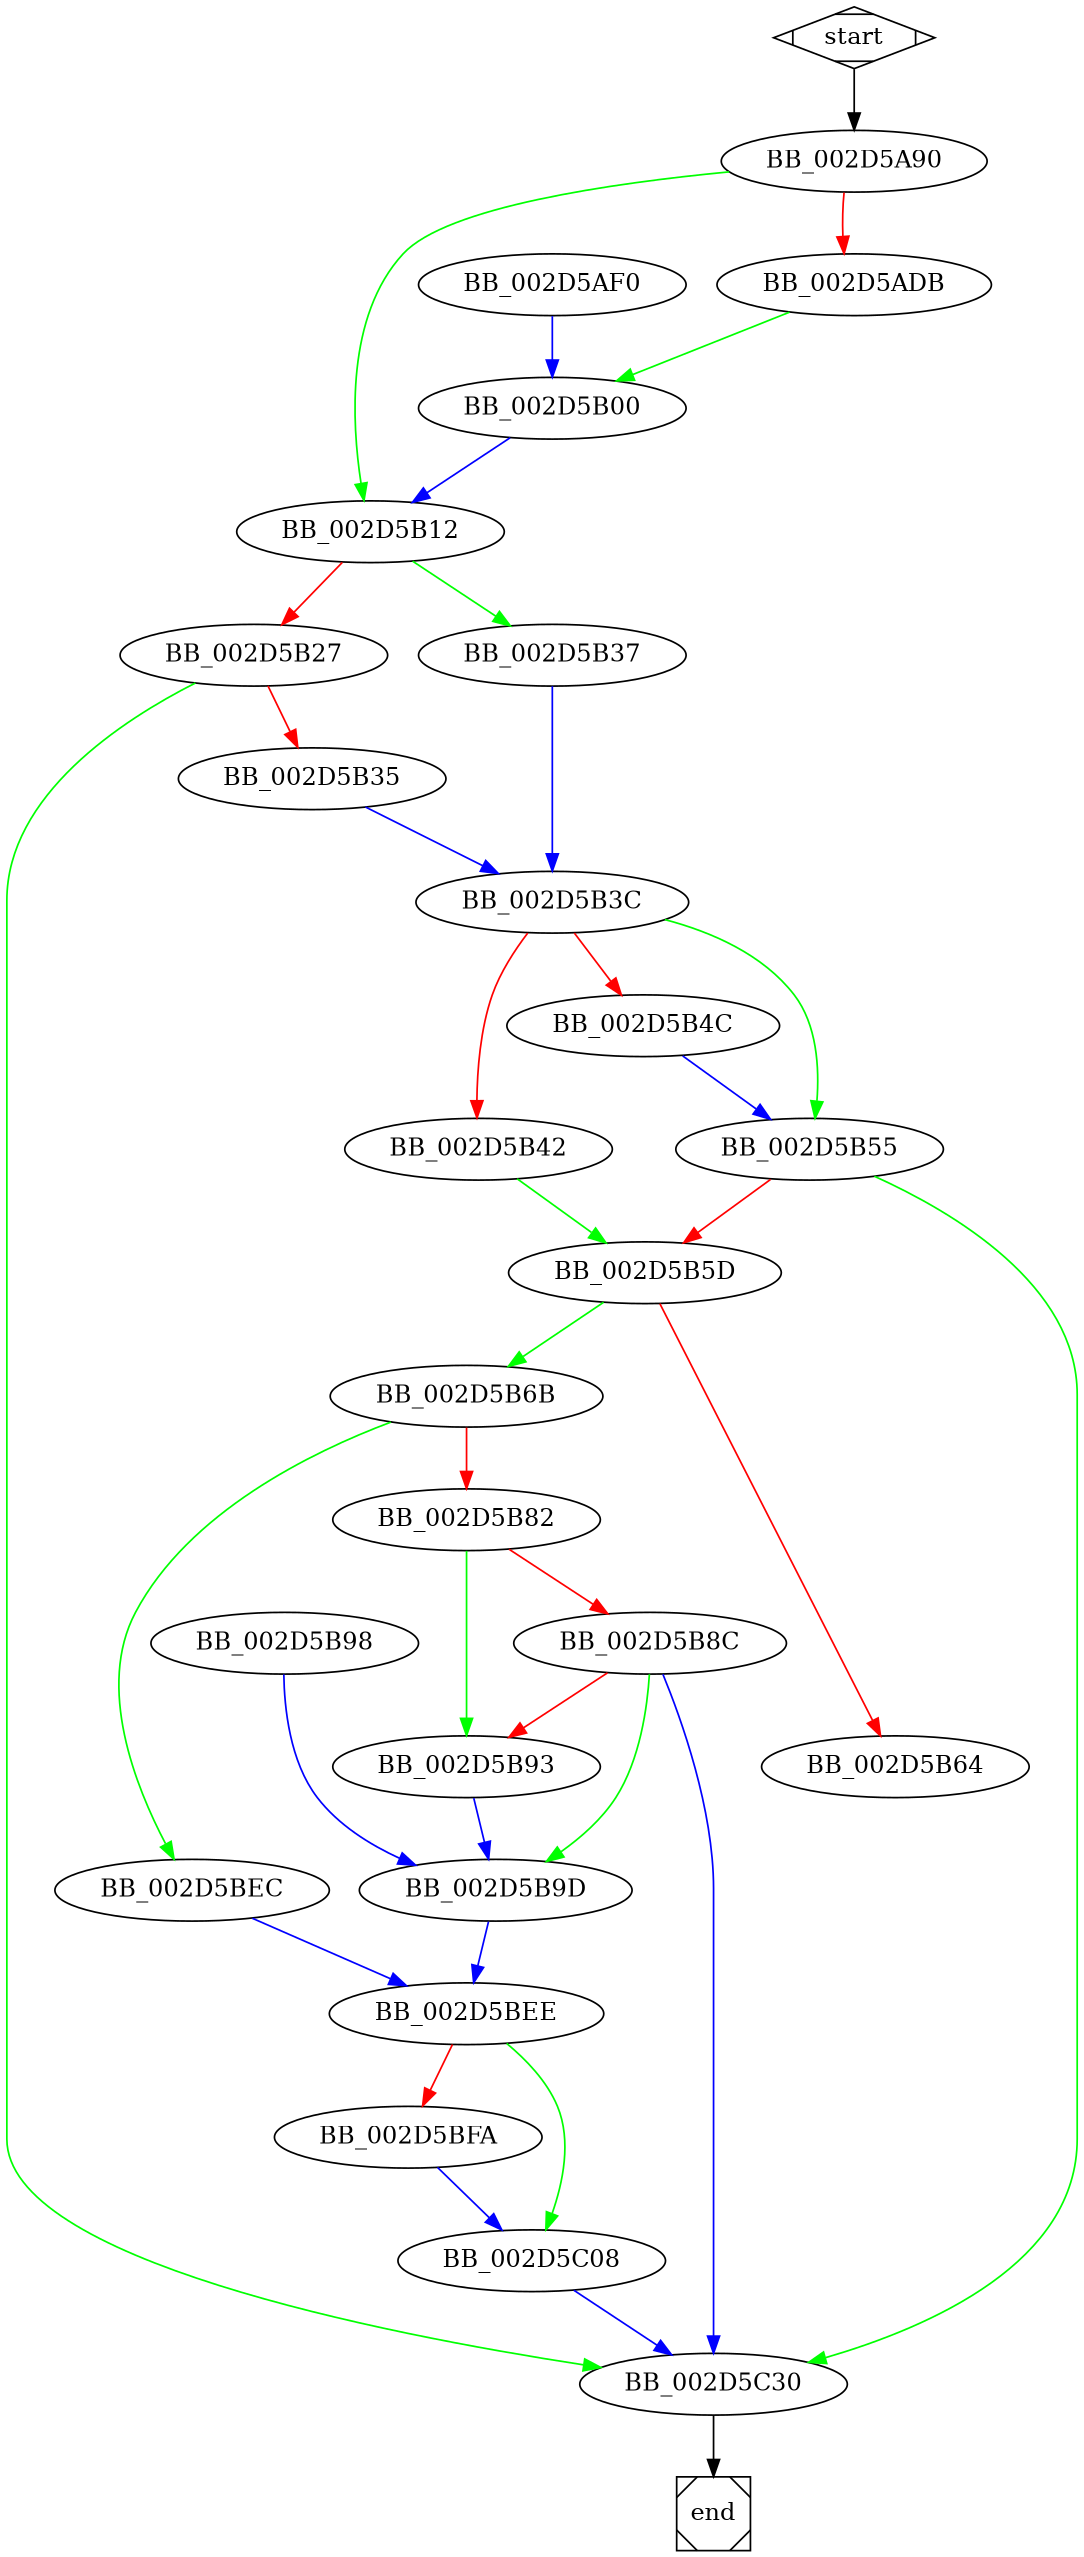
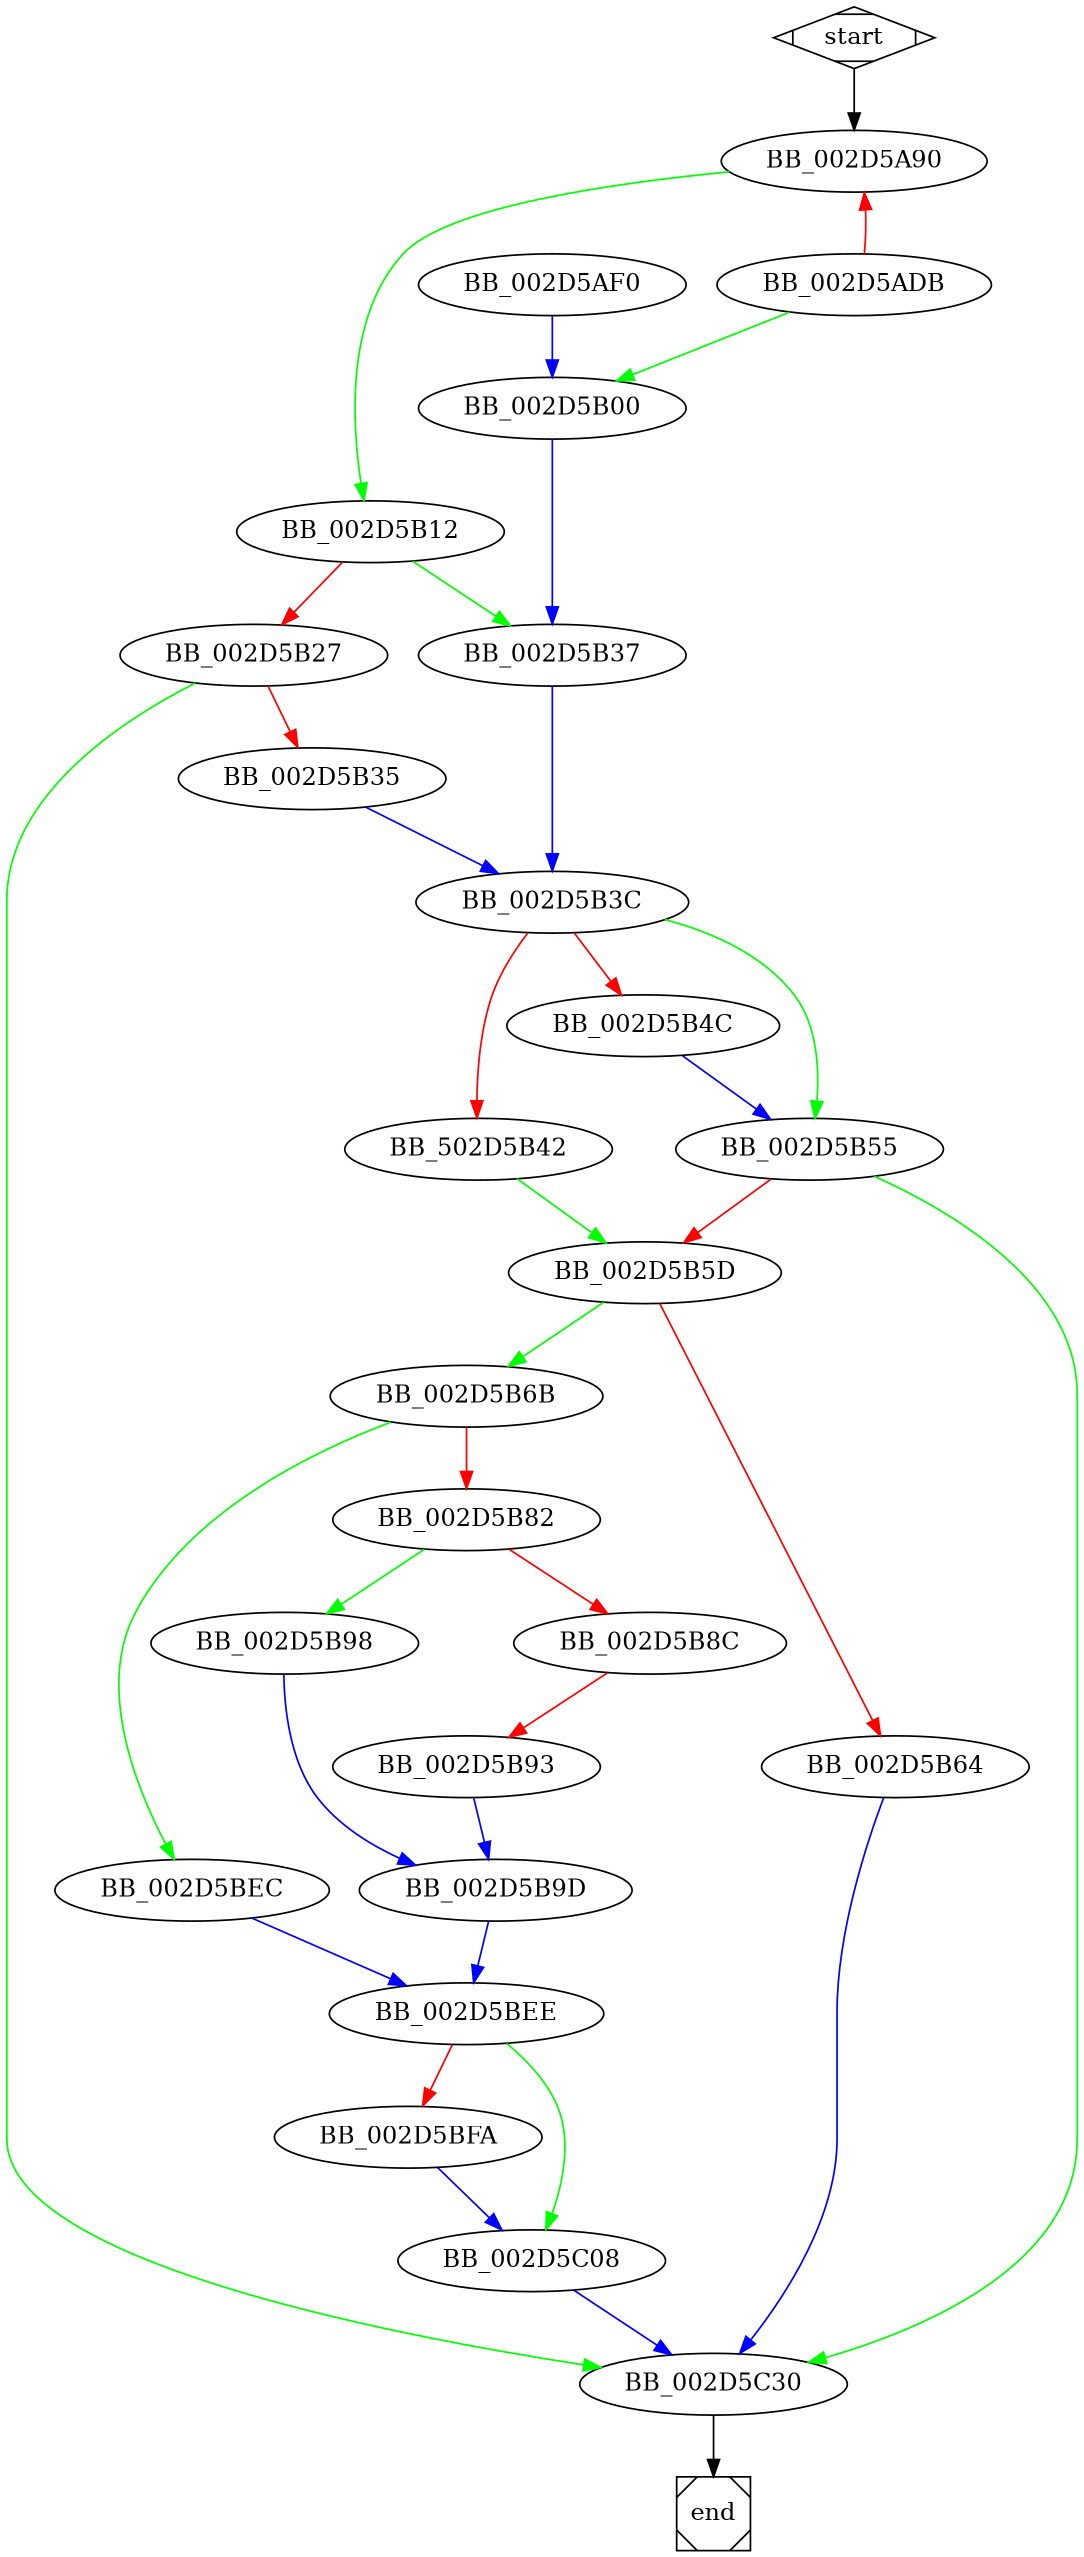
(843, 215) -> (866, 232)
(469, 465) -> (552, 523)
(479, 1149) -> (479, 1149)
(467, 1634) -> (383, 1577)
(628, 1775) -> none
(714, 2002) -> (837, 2076)
